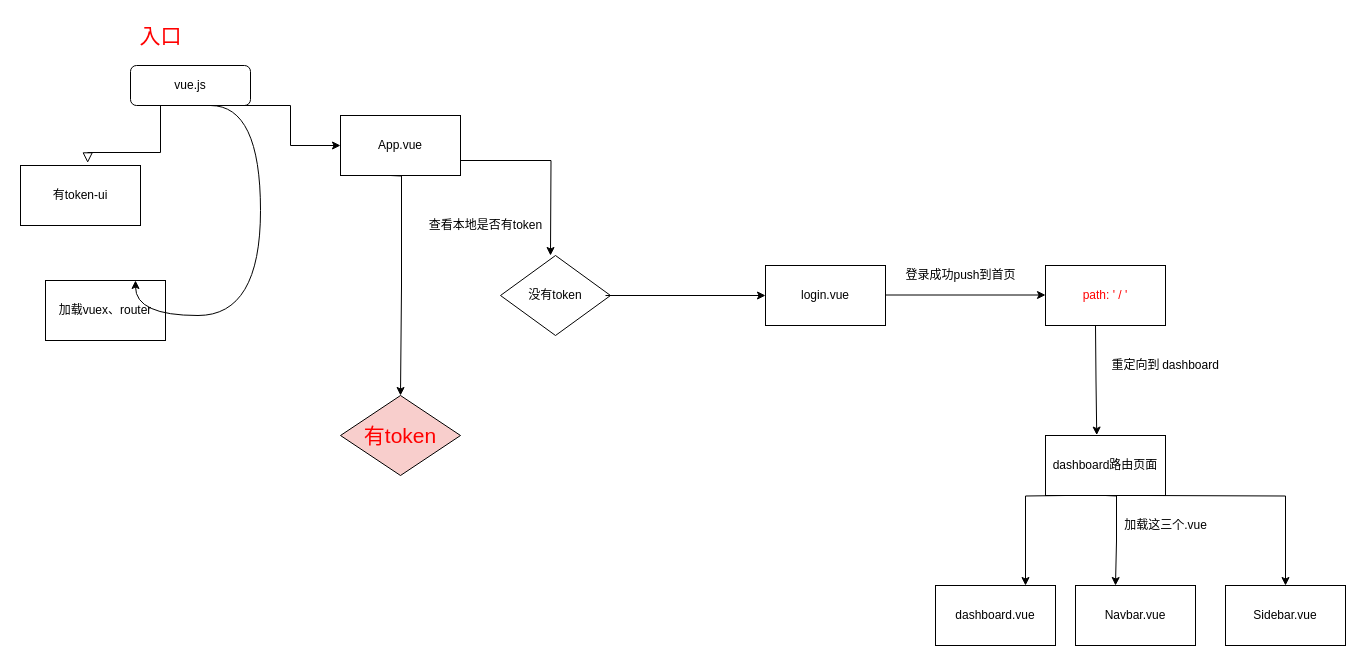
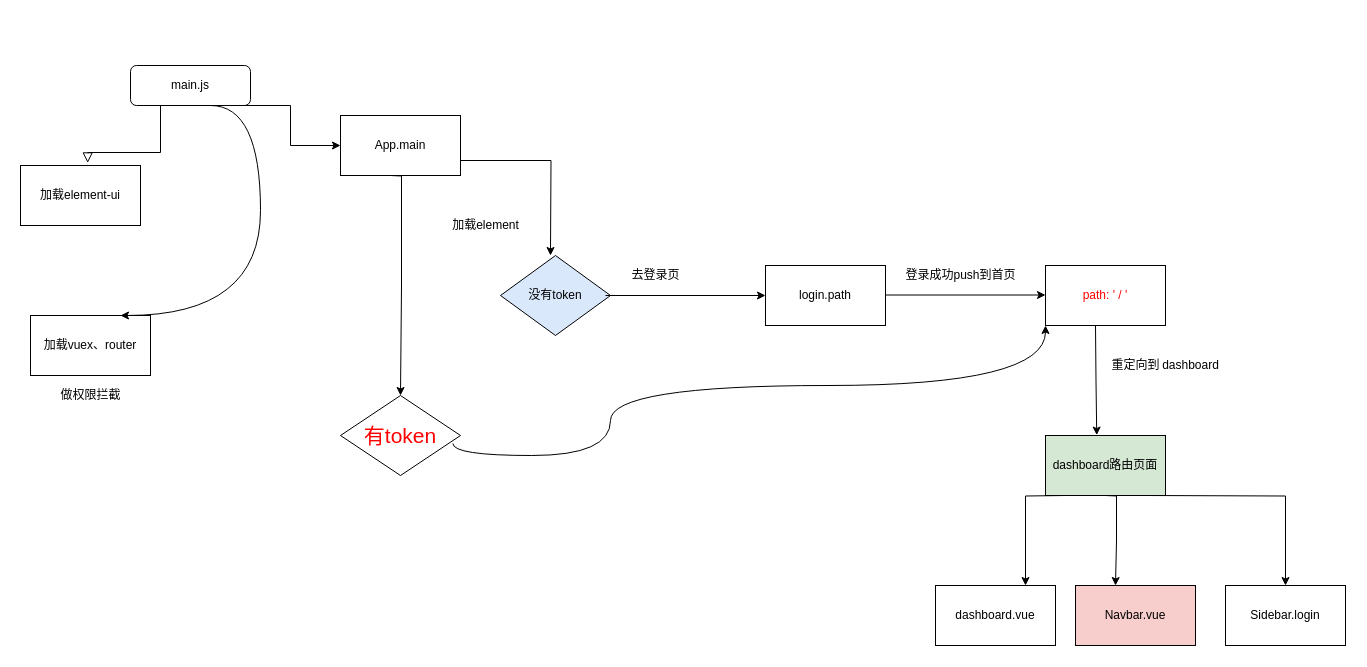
(161, 36) -> none
(191, 86) -> (191, 86)
(401, 146) -> (401, 146)
(81, 196) -> (81, 196)
(486, 226) -> (486, 226)
none -> (656, 276)
(556, 296) -> (556, 296)
(826, 296) -> (826, 296)
(106, 311) -> (91, 346)
none -> (749, 387)
none -> (91, 396)
(401, 436) -> (401, 436)
(1106, 466) -> (1106, 466)
(1166, 526) -> none
(1136, 616) -> (1136, 616)
(1286, 616) -> (1286, 616)
